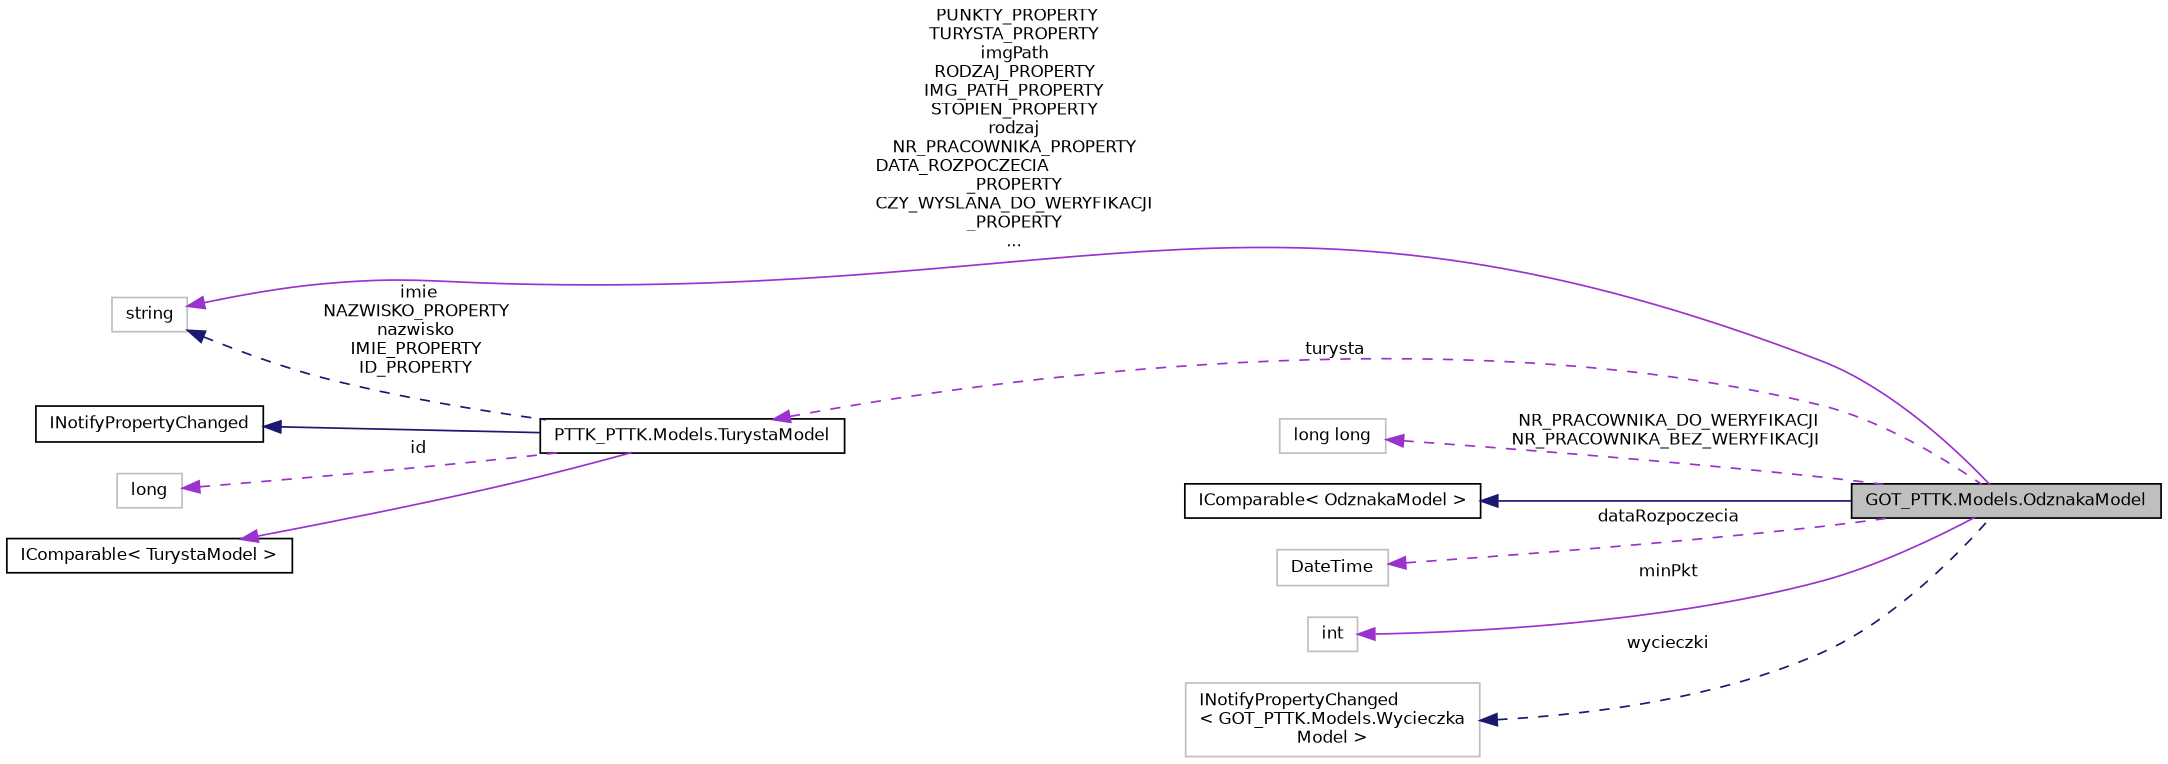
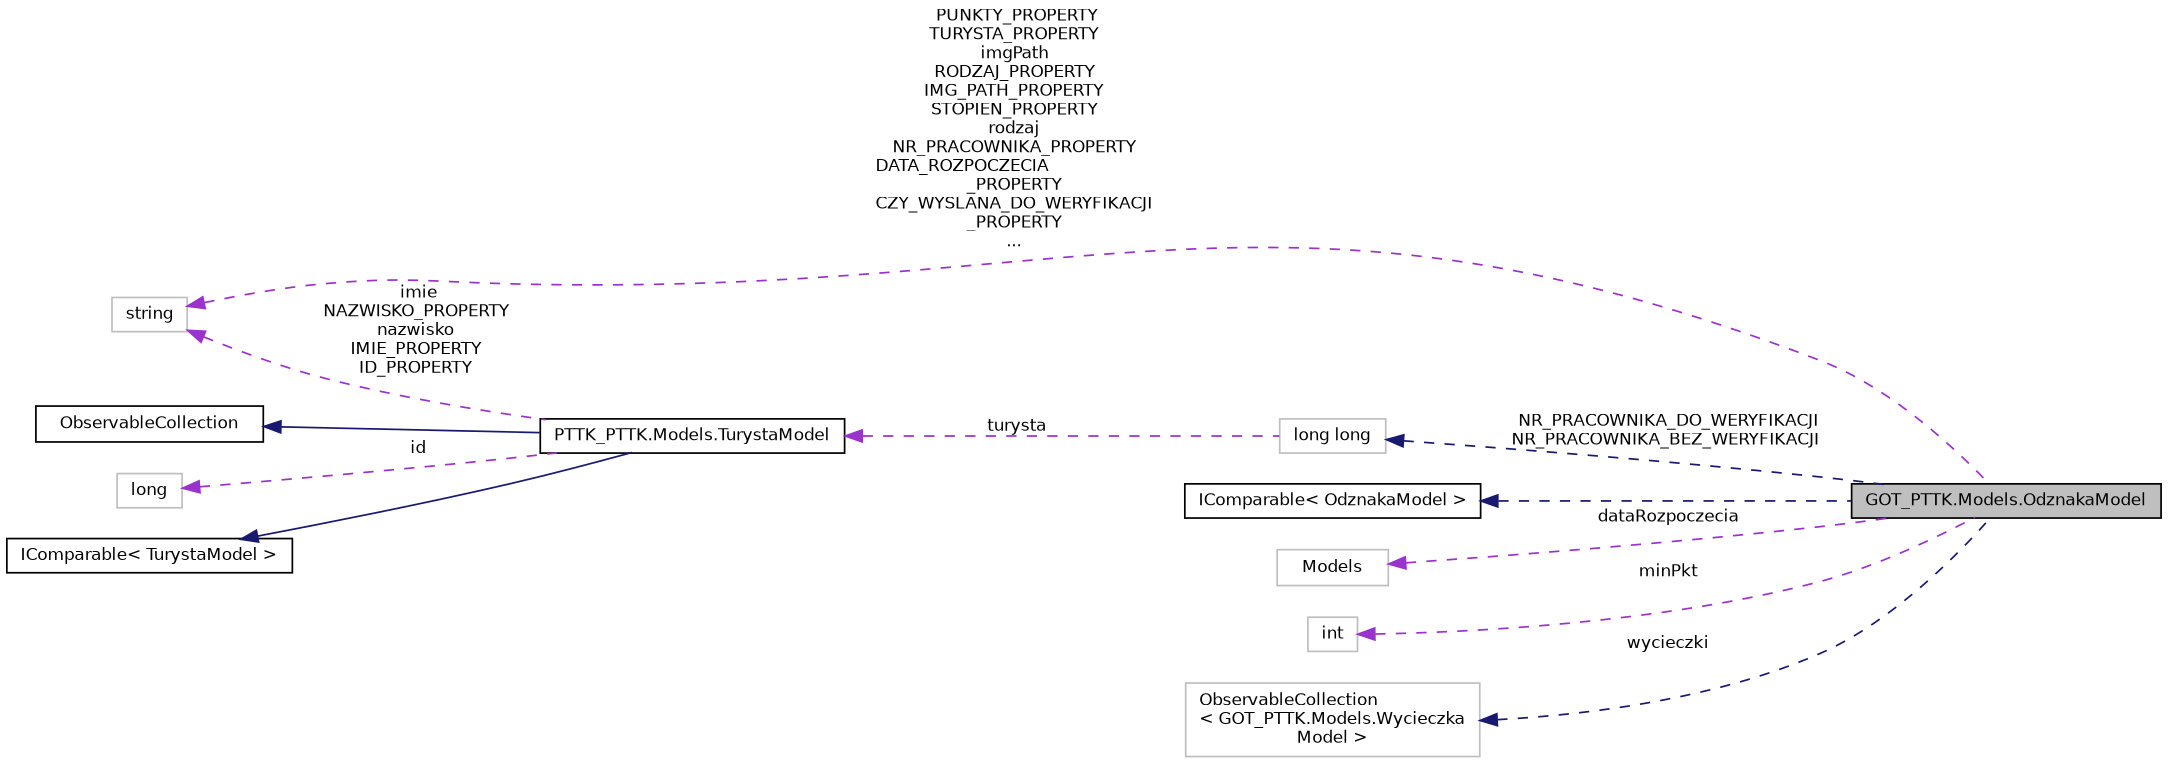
(1124, 253) -> (1124, 253)
(1395, 359) -> (1071, 436)
(372, 389) -> (372, 389)
(150, 424) -> (150, 424)
(1645, 460) -> (1645, 460)
(446, 498) -> (446, 498)
(1675, 501) -> (1675, 501)
(1333, 568) -> (1333, 568)
(1683, 609) -> (1683, 609)
(1333, 720) -> (1333, 720)
